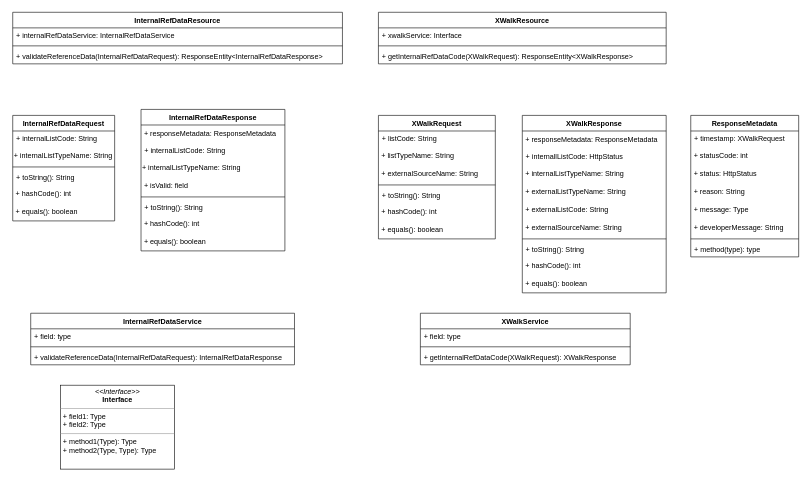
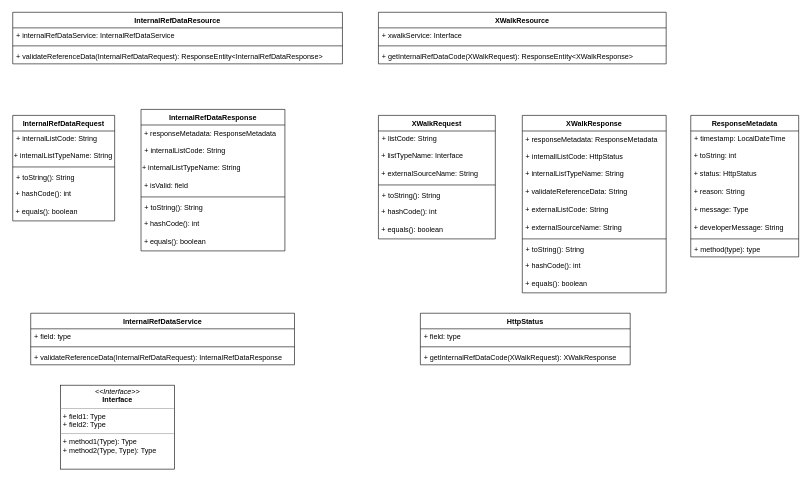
(740, 139) -> (741, 139)
(418, 156) -> (425, 156)
(723, 156) -> (718, 156)
(578, 192) -> (580, 192)
(525, 322) -> (525, 322)
